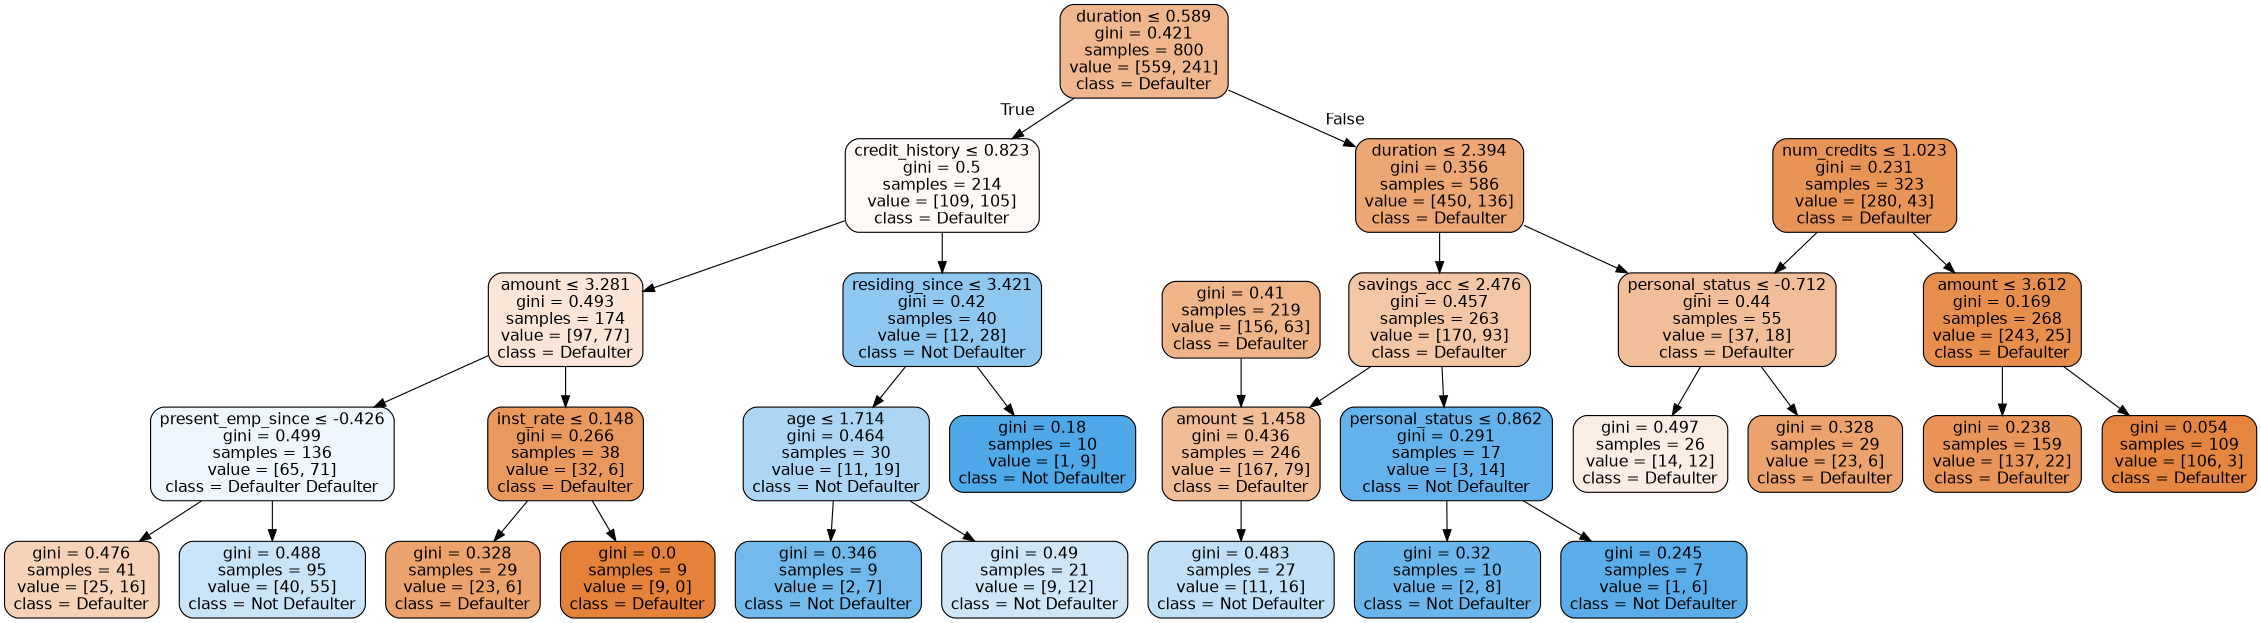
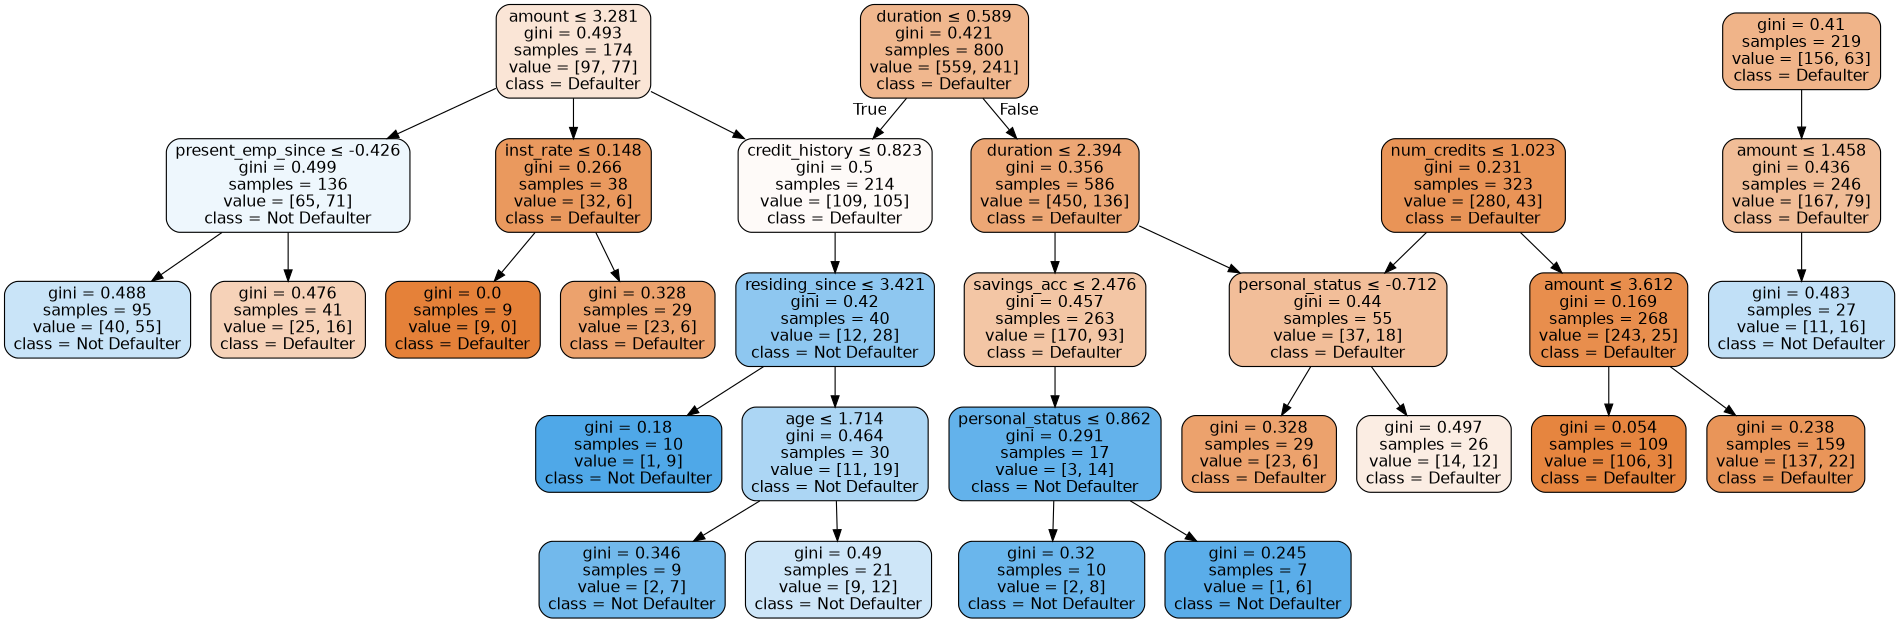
(750, 254) -> (693, 113)
(1345, 384) -> none
(272, 487) -> (288, 219)
